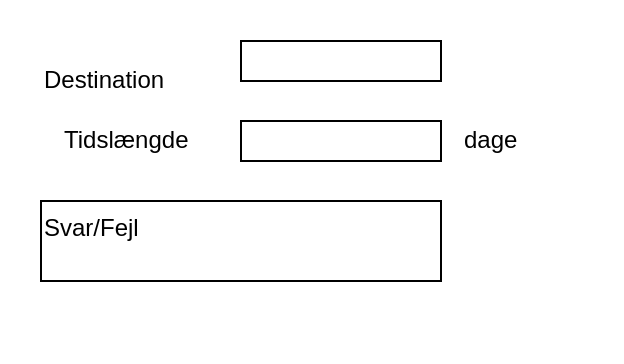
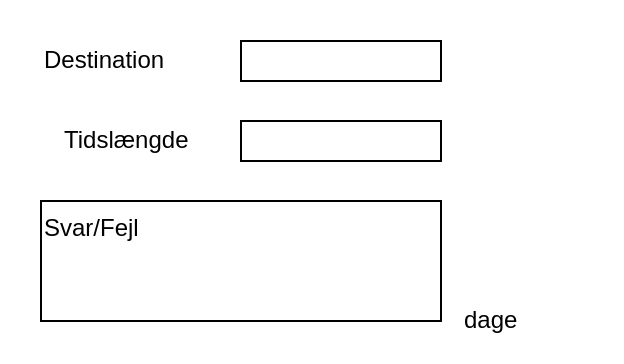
(101, 81) -> (101, 61)
(521, 141) -> (521, 321)
(241, 241) -> (241, 261)
